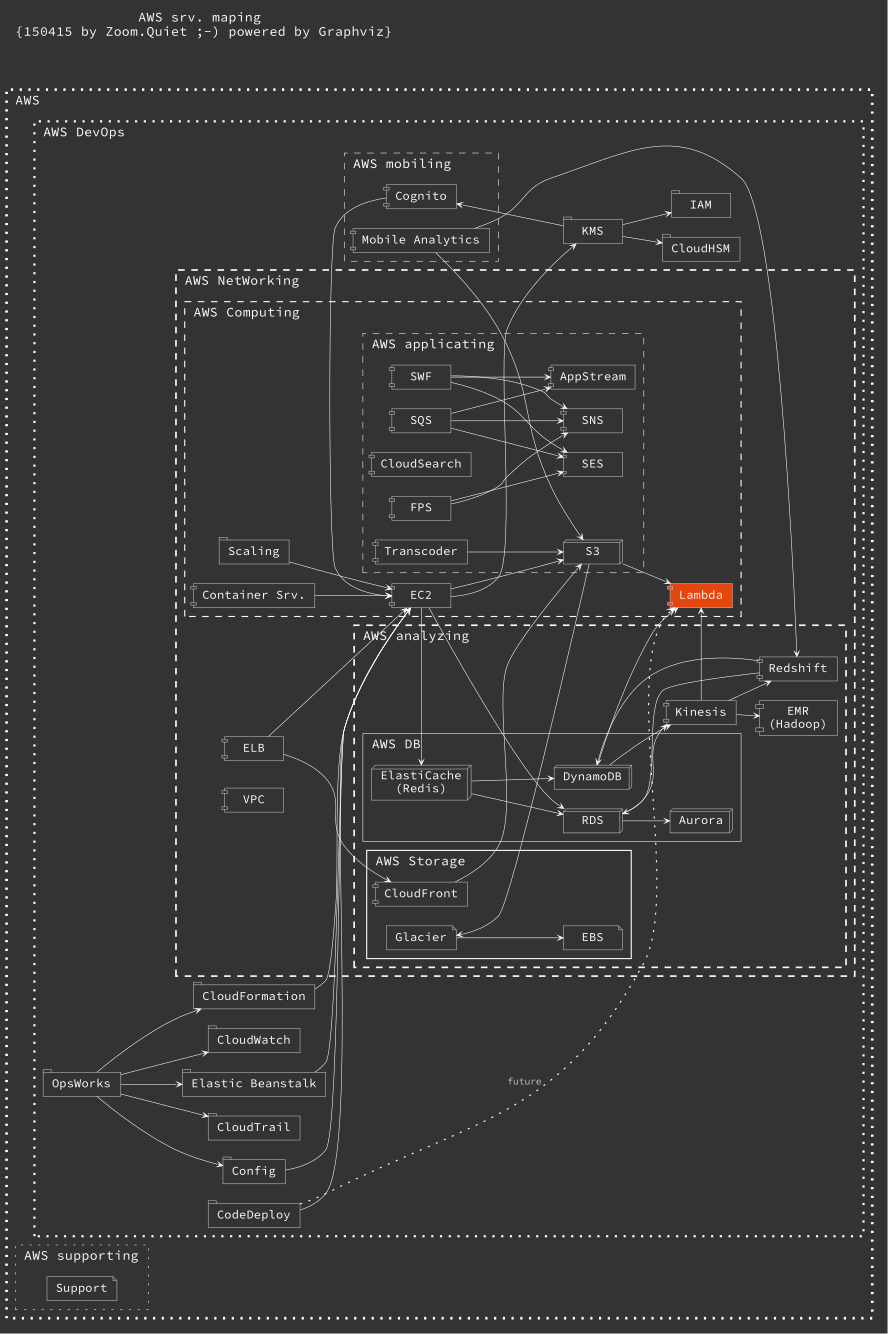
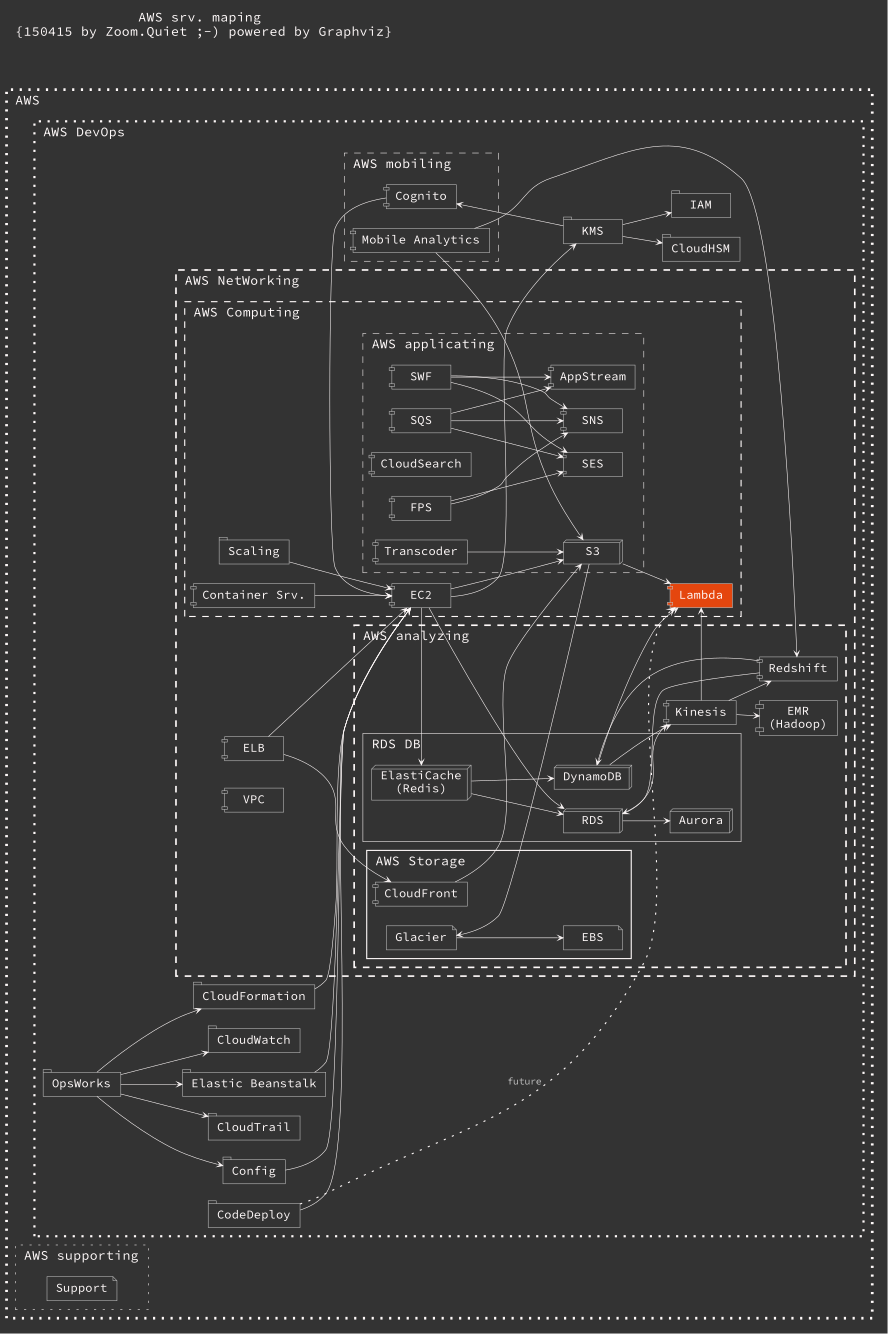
(397, 745) -> (397, 745)
